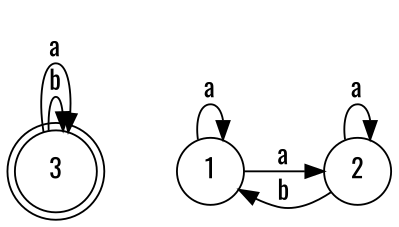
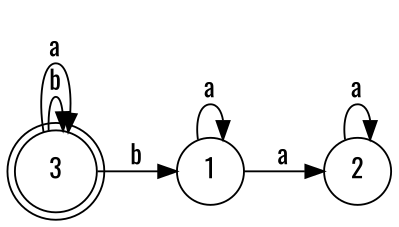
(294, 208) -> (128, 171)
